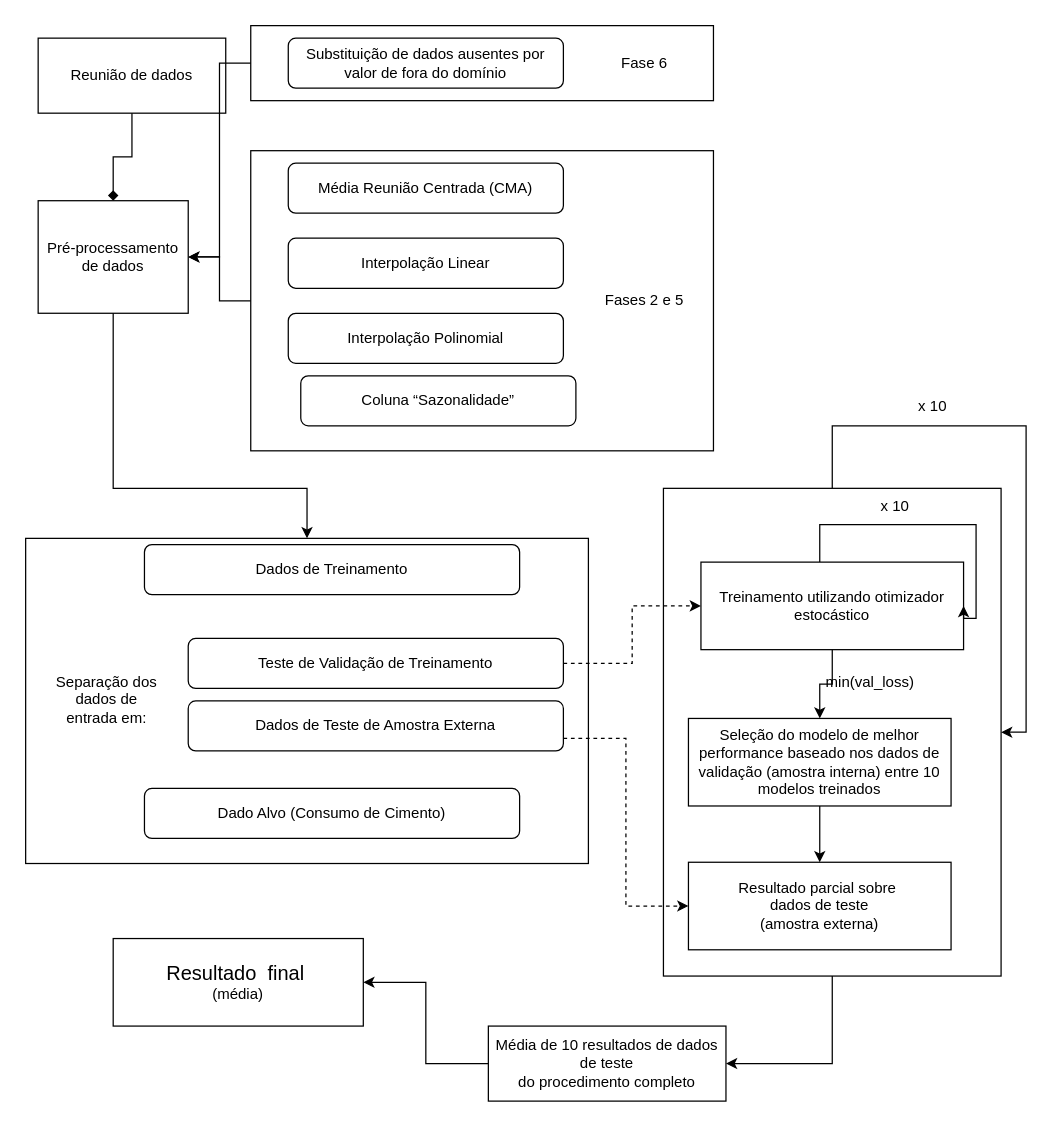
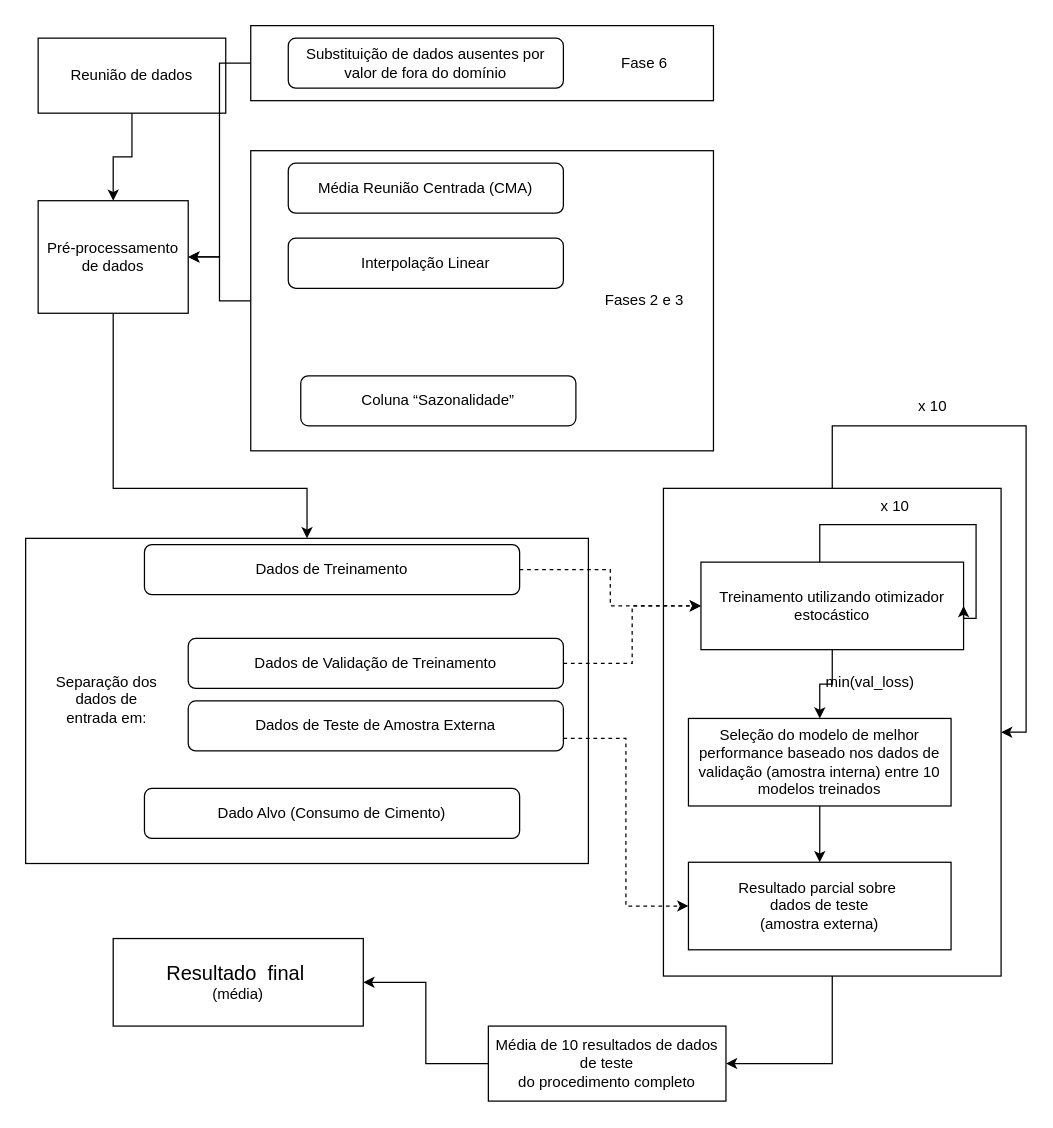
(113, 190) -> (113, 191)
(644, 301) -> (644, 301)
(426, 338) -> none
none -> (592, 569)
(376, 663) -> (376, 663)
